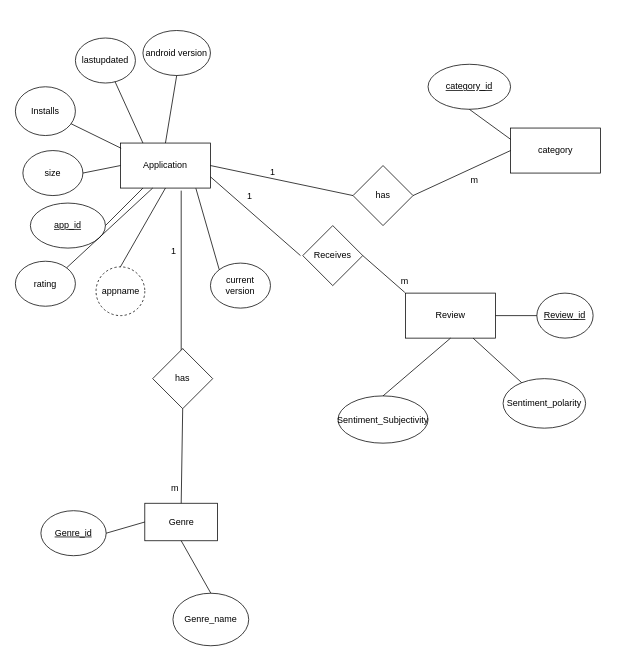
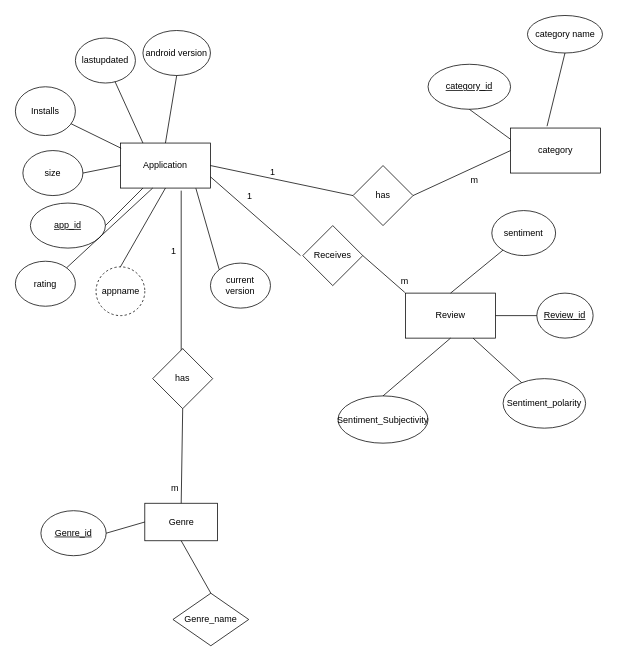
none -> (565, 34)
none -> (556, 90)
none -> (524, 233)
none -> (477, 271)
(211, 619) -> (211, 619)
